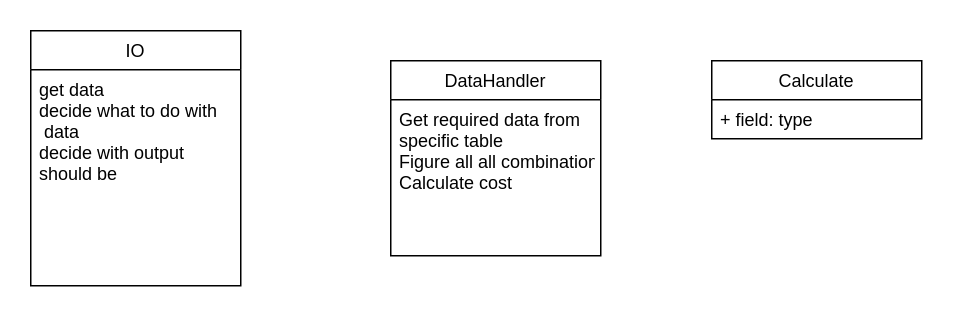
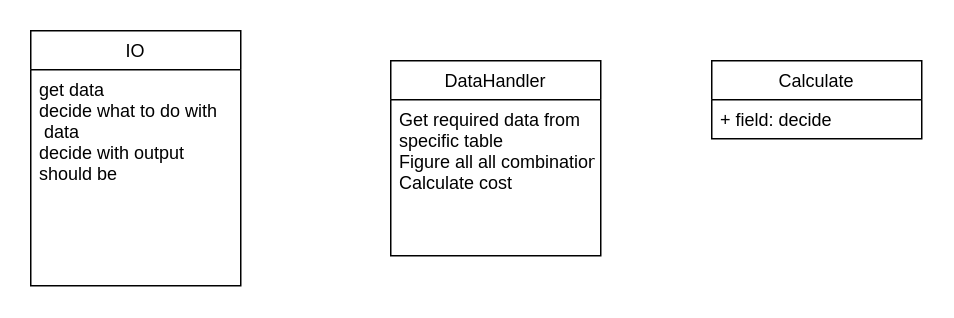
(774, 120) -> (782, 120)
